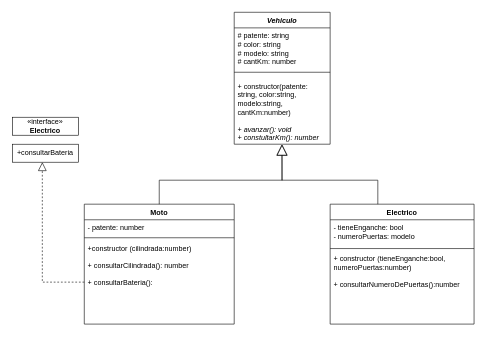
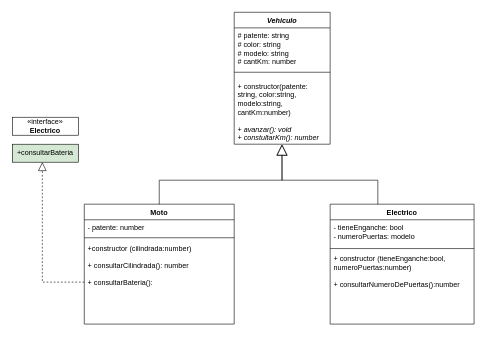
(45, 153) -> (45, 153)
